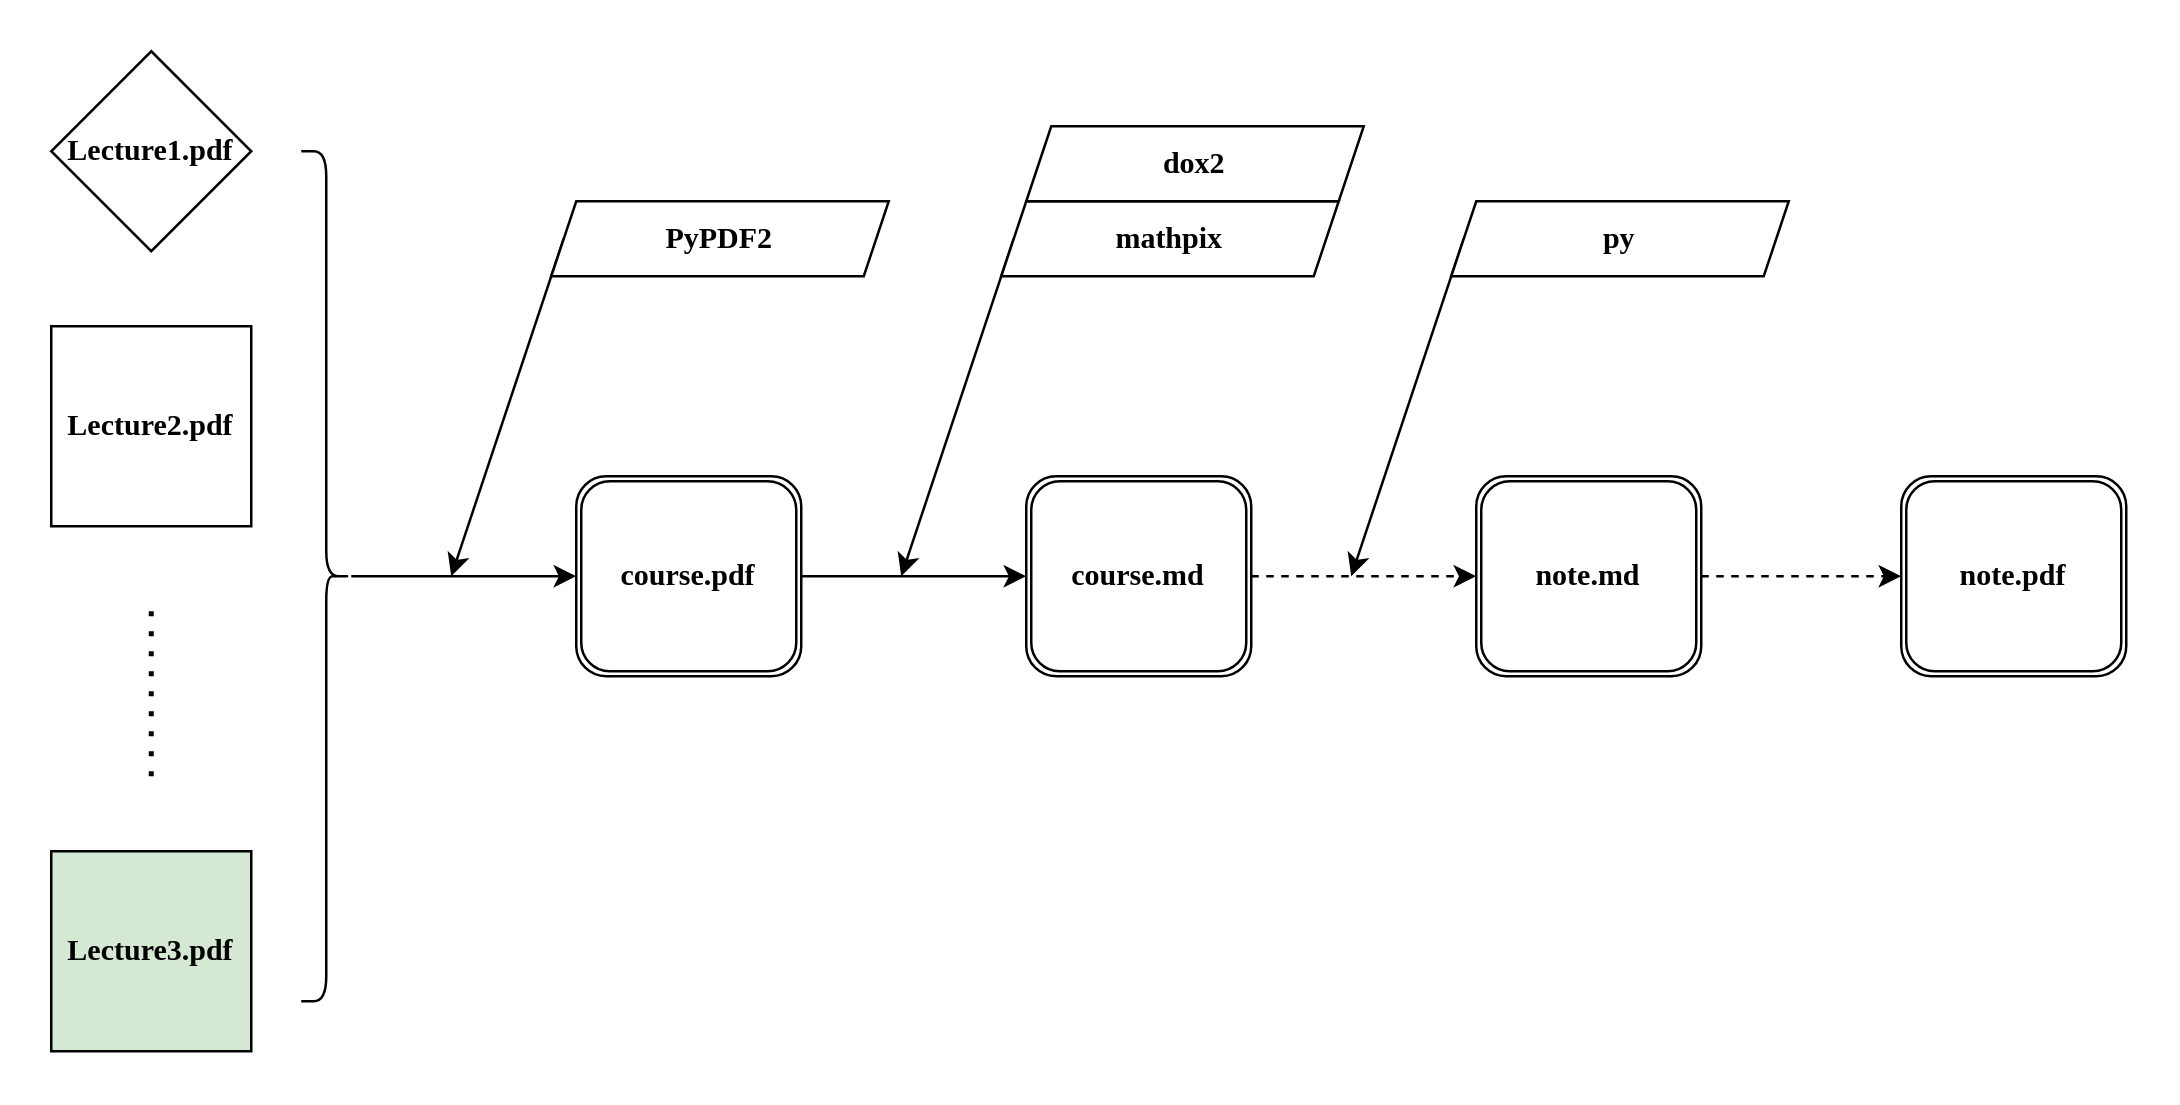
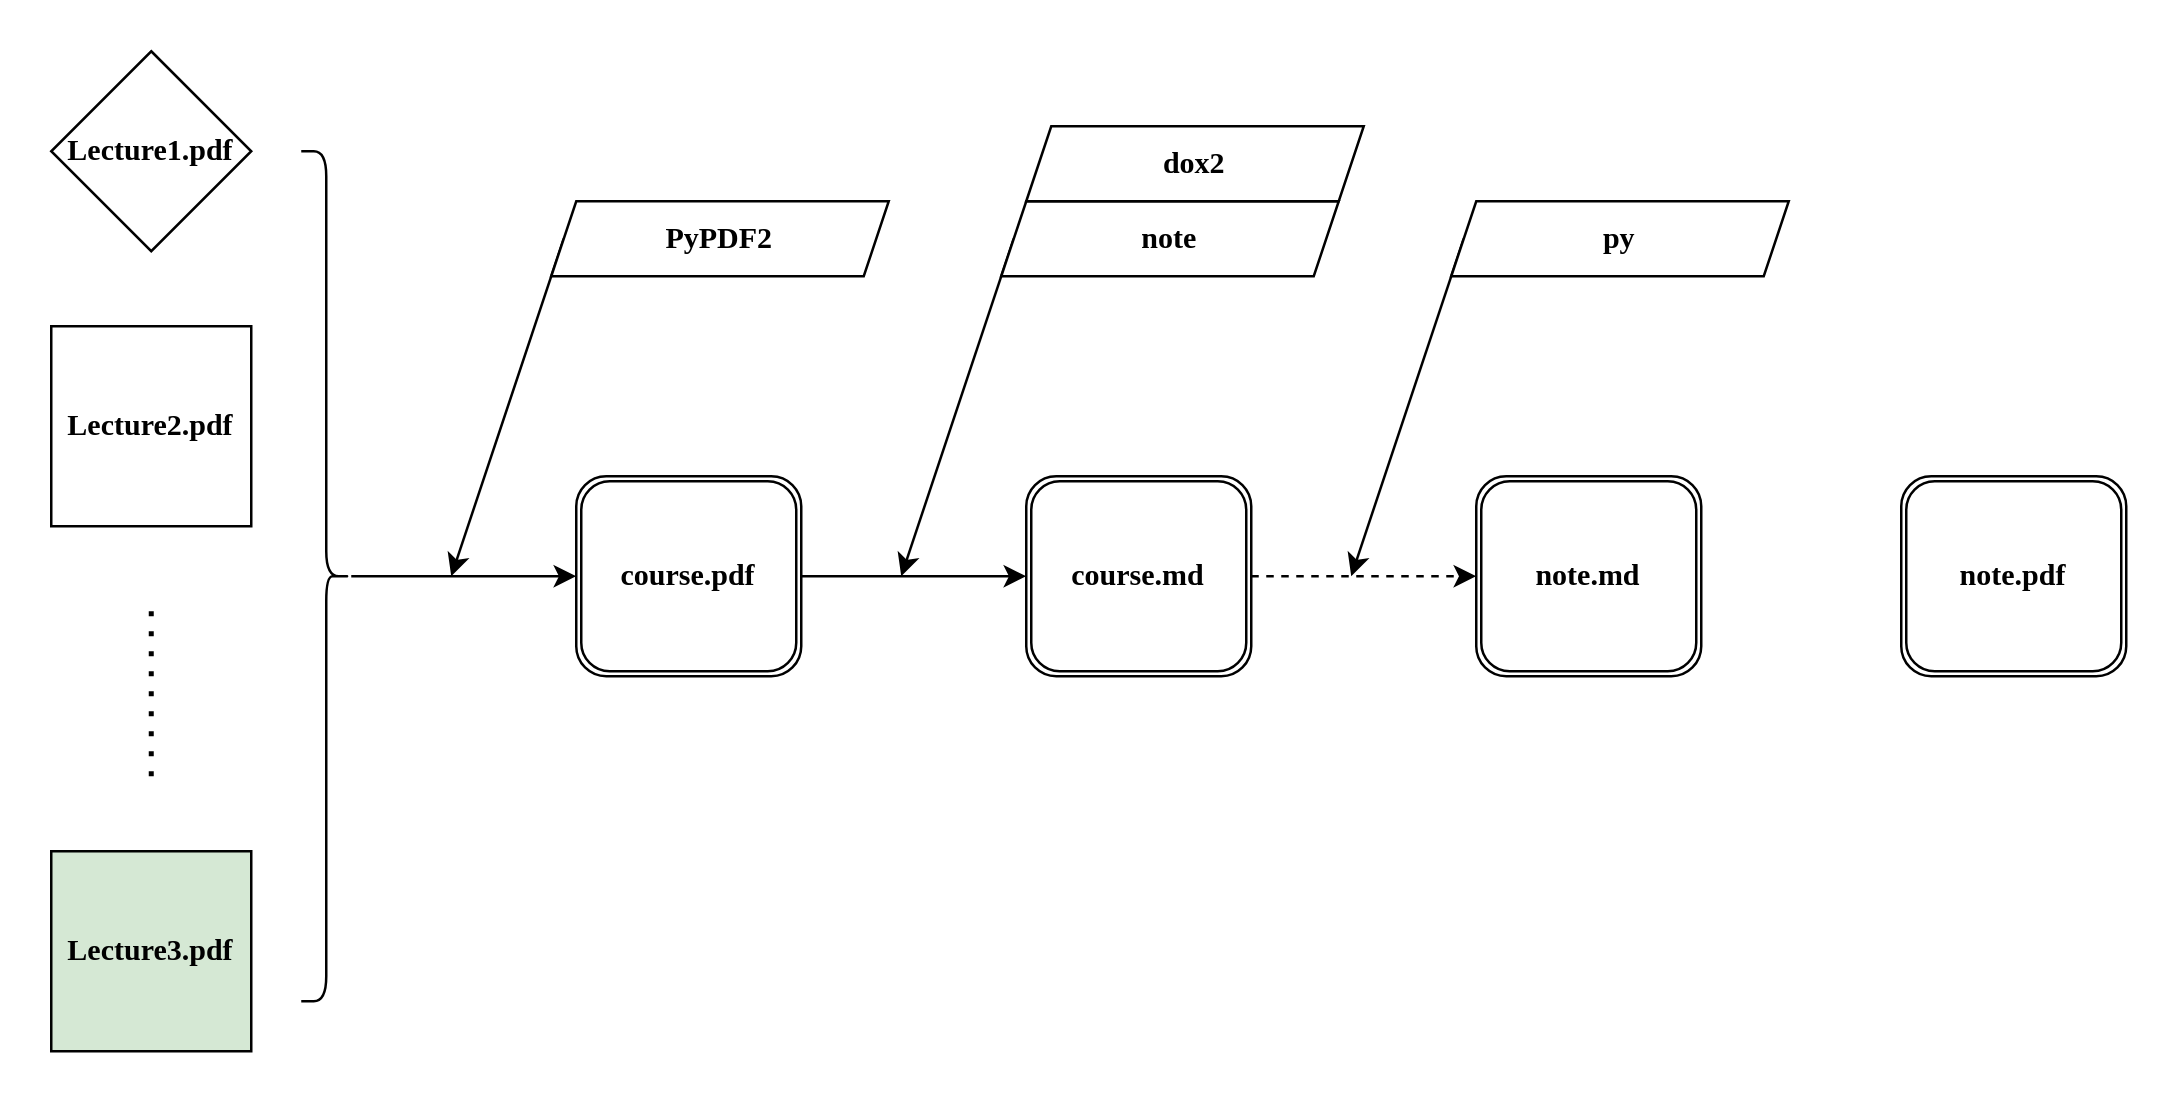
(1170, 239) -> (1170, 239)
(1793, 576) -> none
